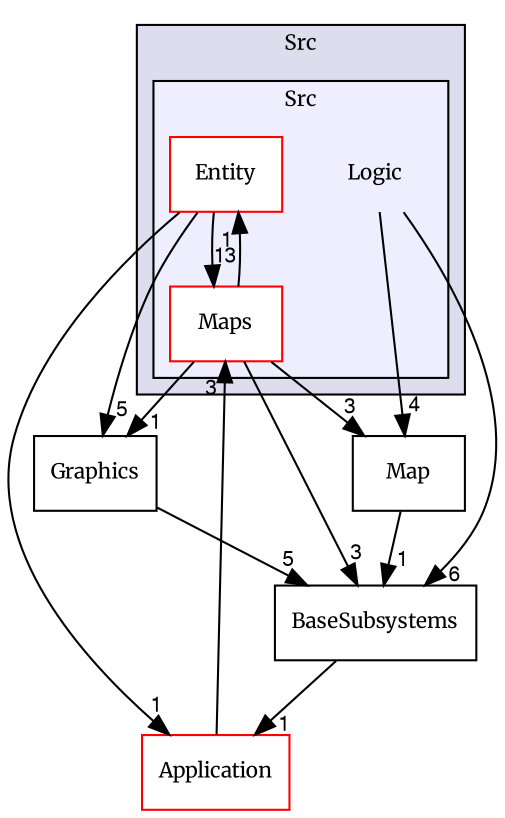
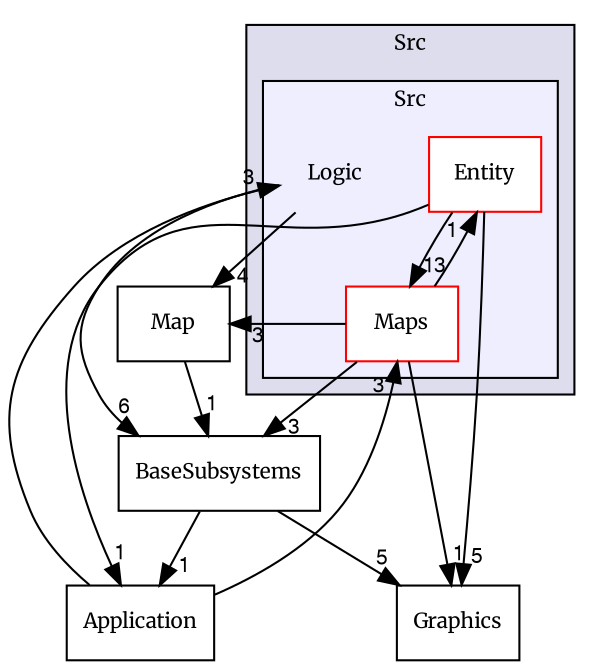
none -> (35, 338)
(236, 548) -> (330, 543)
(216, 772) -> (140, 623)
